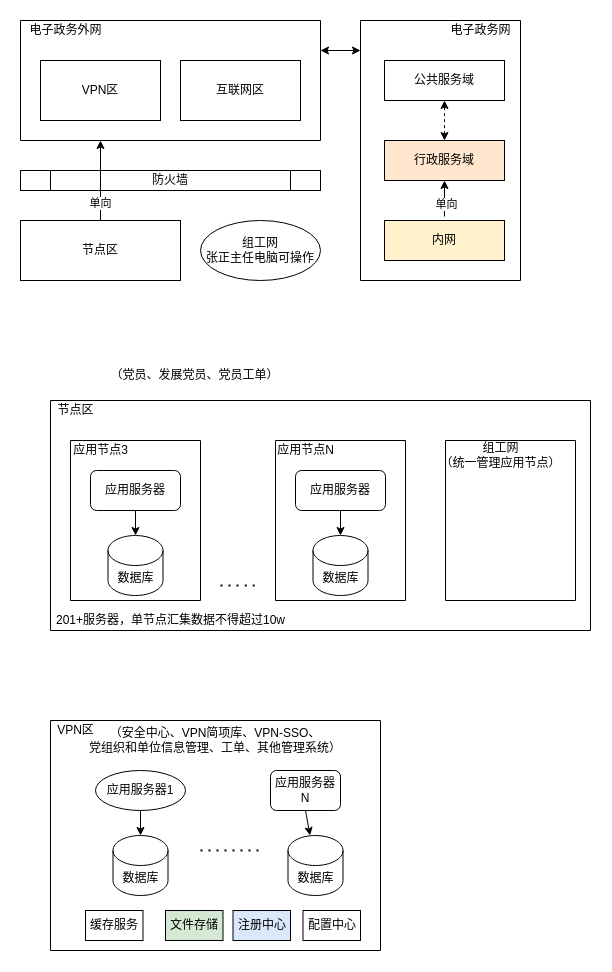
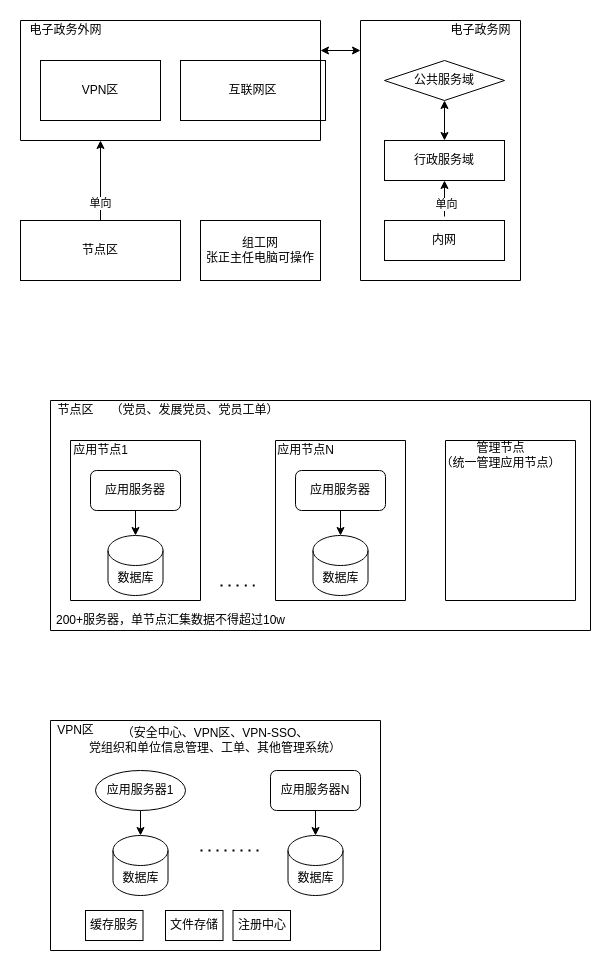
(445, 81) -> (445, 81)
(241, 91) -> (253, 91)
(445, 120) -> (445, 120)
(445, 161) -> (445, 161)
(171, 181) -> none
(445, 241) -> (445, 241)
(261, 251) -> (261, 251)
(194, 376) -> (194, 411)
(101, 451) -> (101, 451)
(501, 456) -> (501, 456)
(171, 621) -> (171, 621)
(216, 741) -> (216, 741)
(306, 791) -> (316, 791)
(194, 926) -> (194, 926)
(262, 926) -> (262, 926)
(332, 926) -> none
